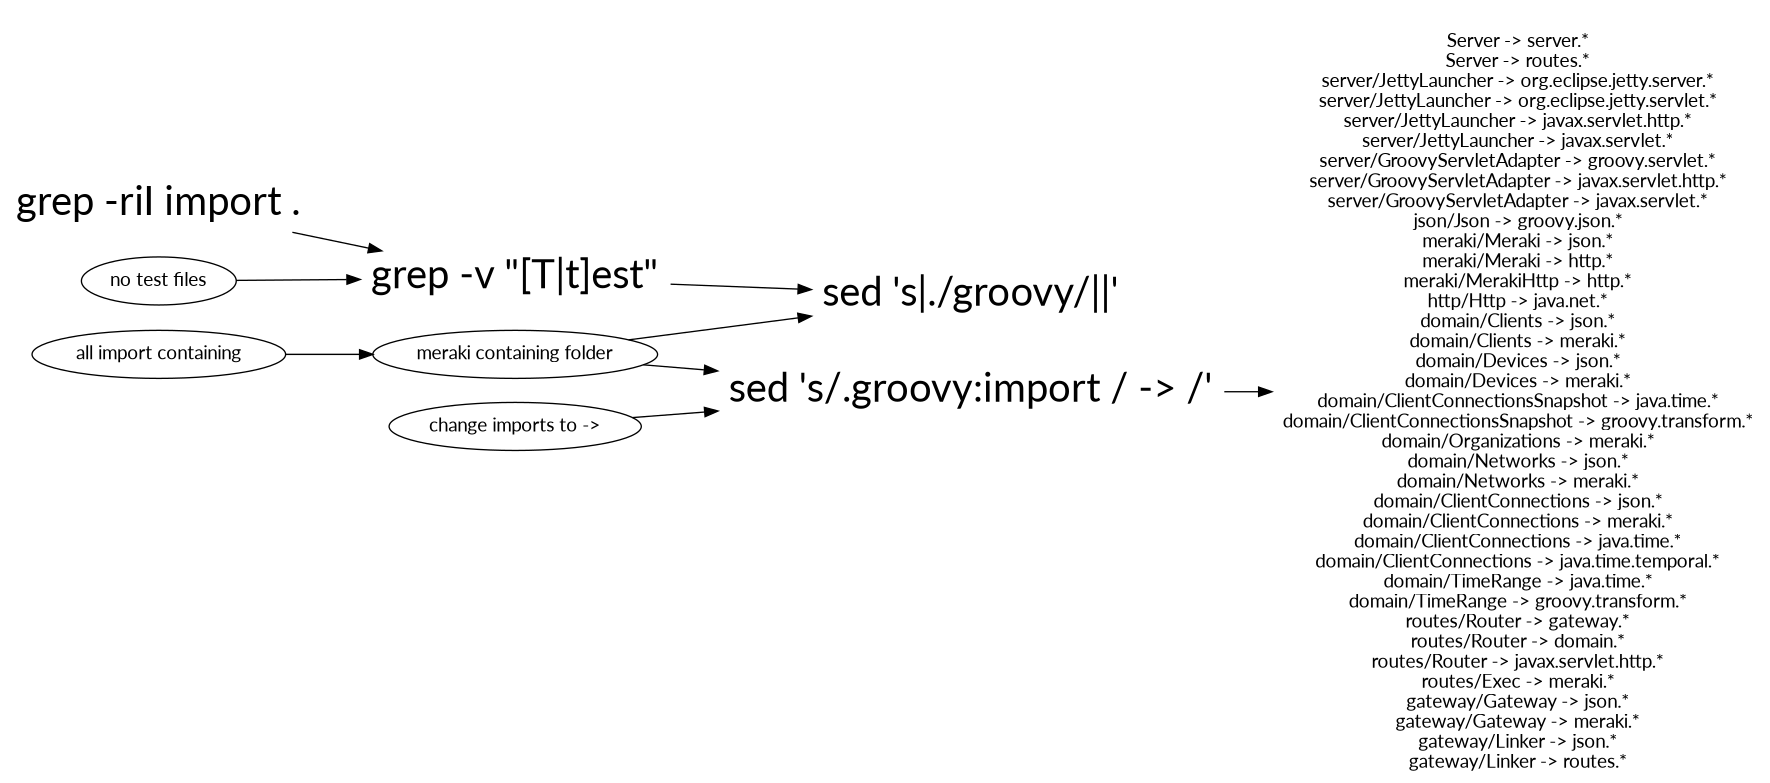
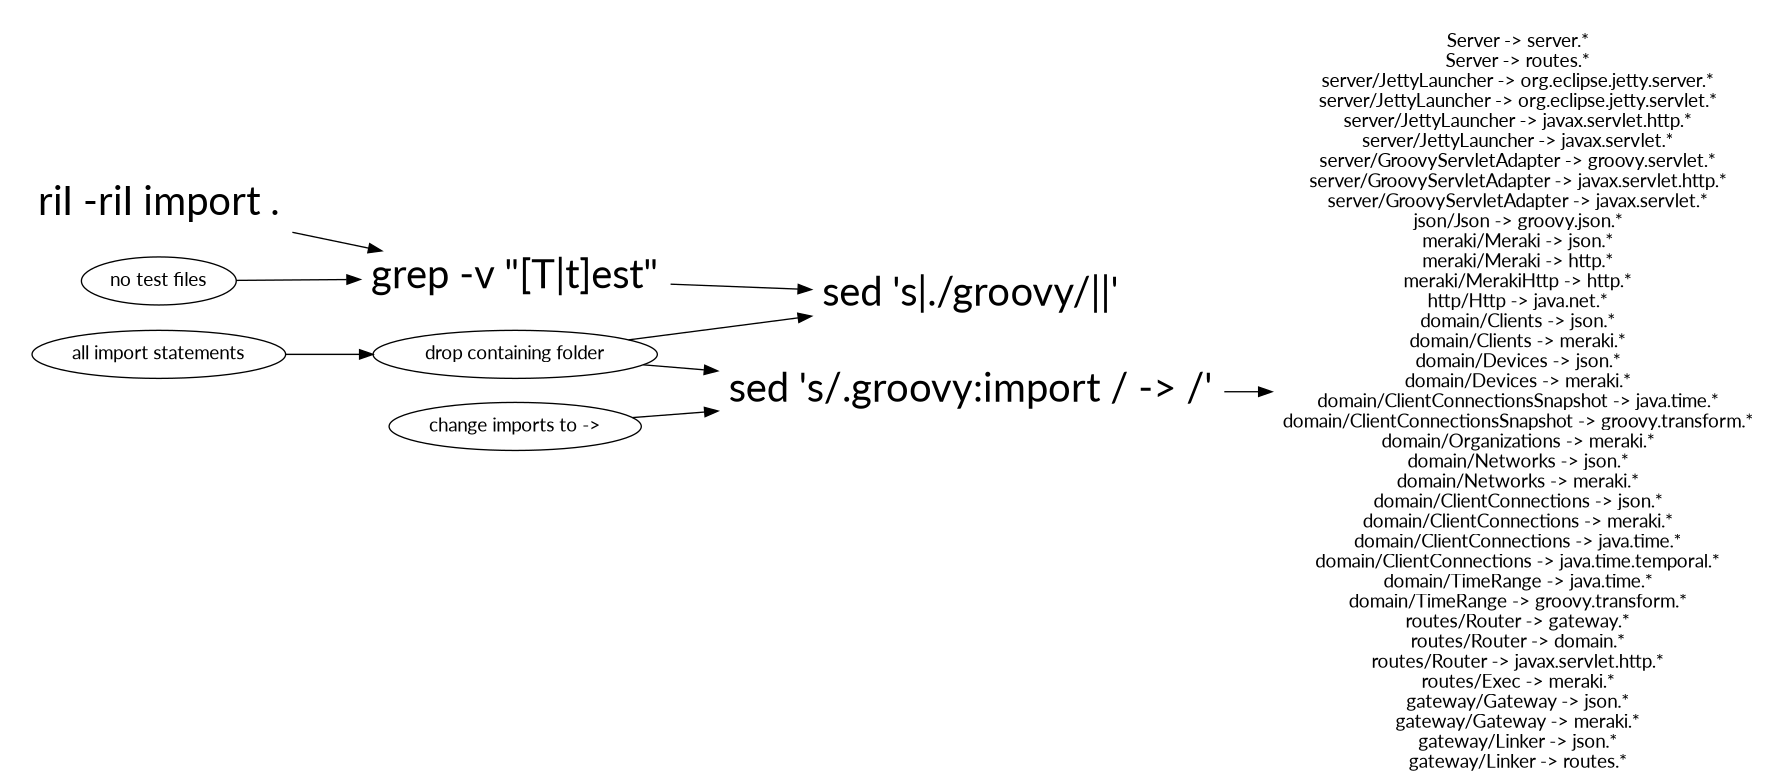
(159, 205) -> (159, 205)
(159, 354) -> (159, 354)
(515, 354) -> (515, 354)
